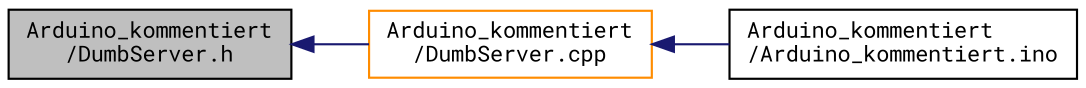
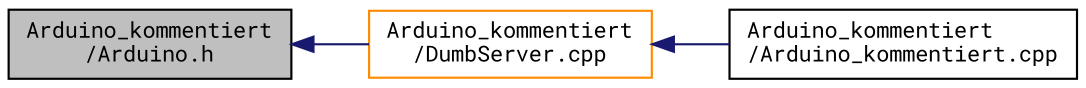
(150, 44) -> (150, 44)
(903, 44) -> (903, 44)
